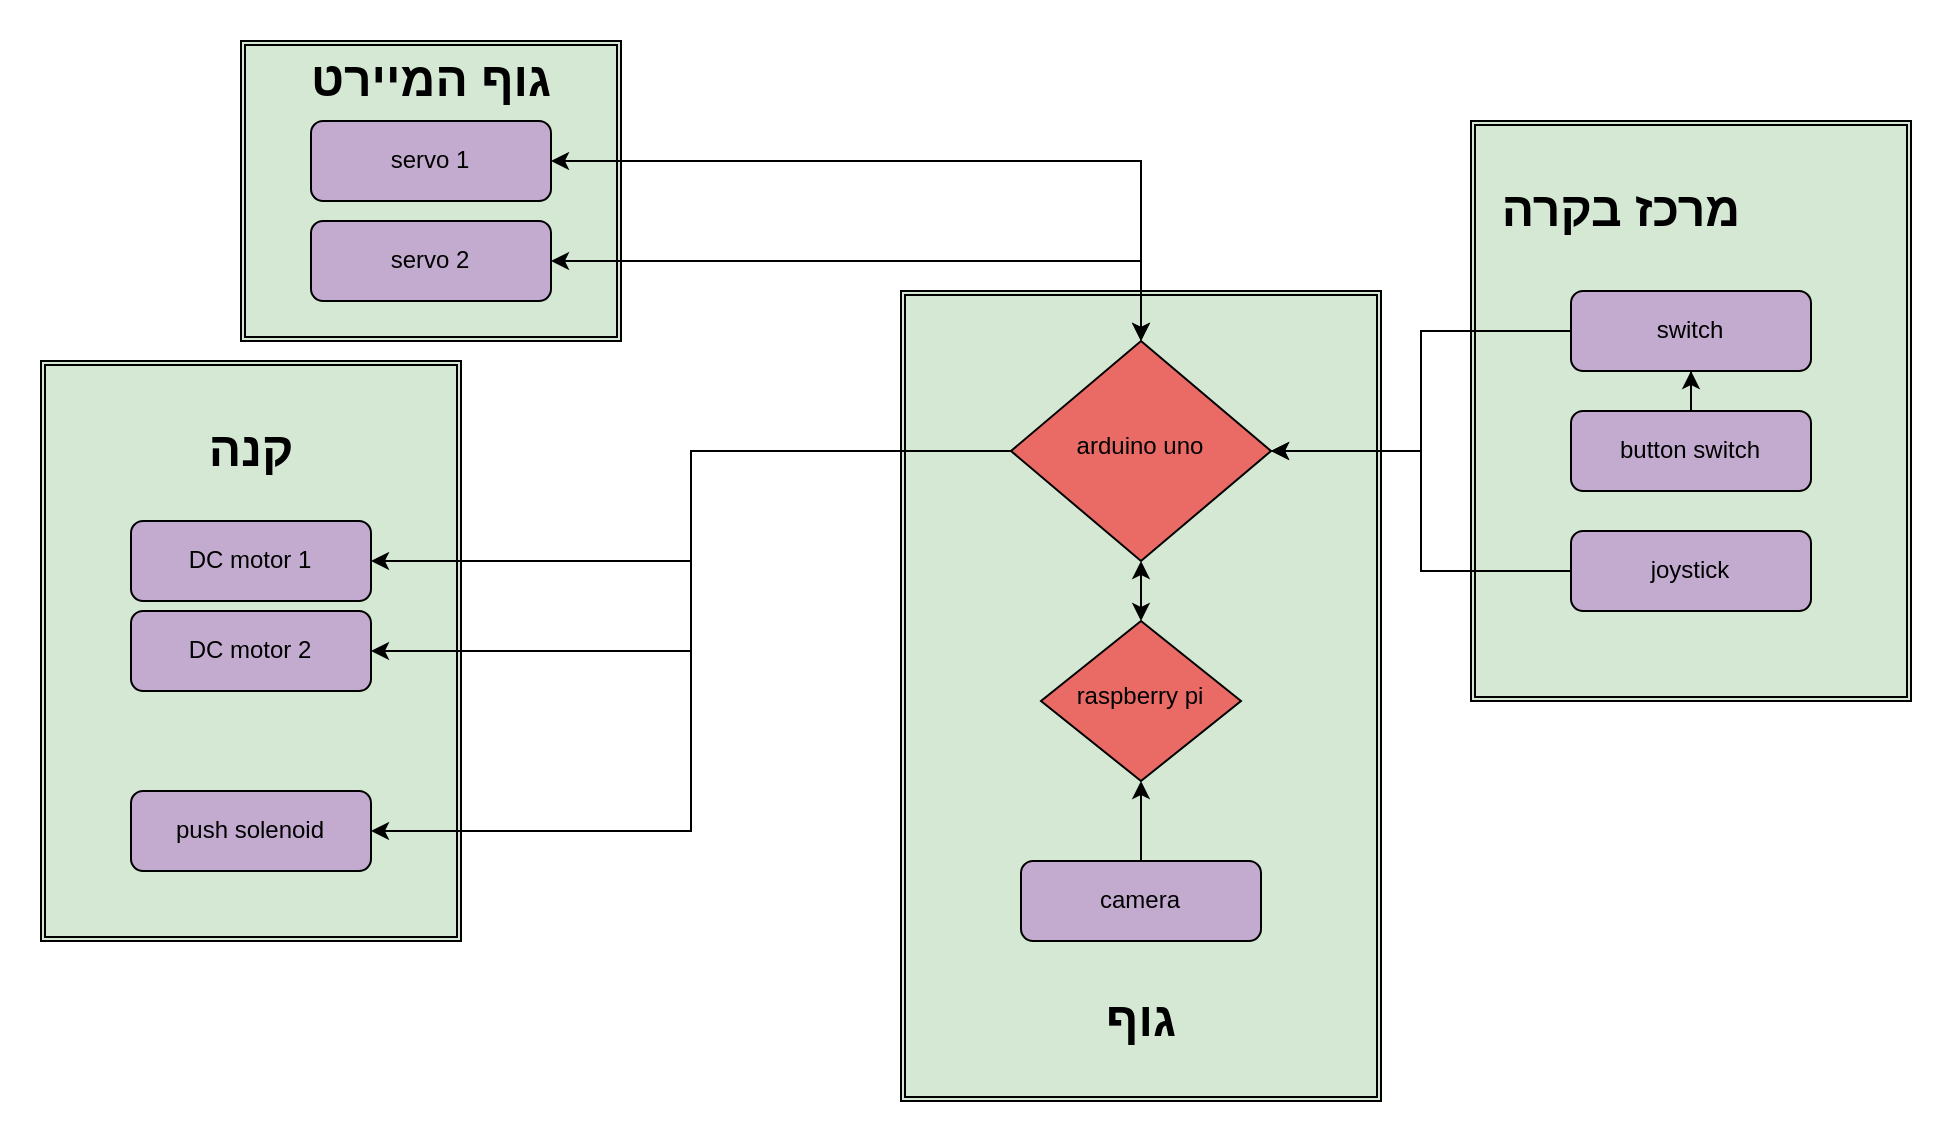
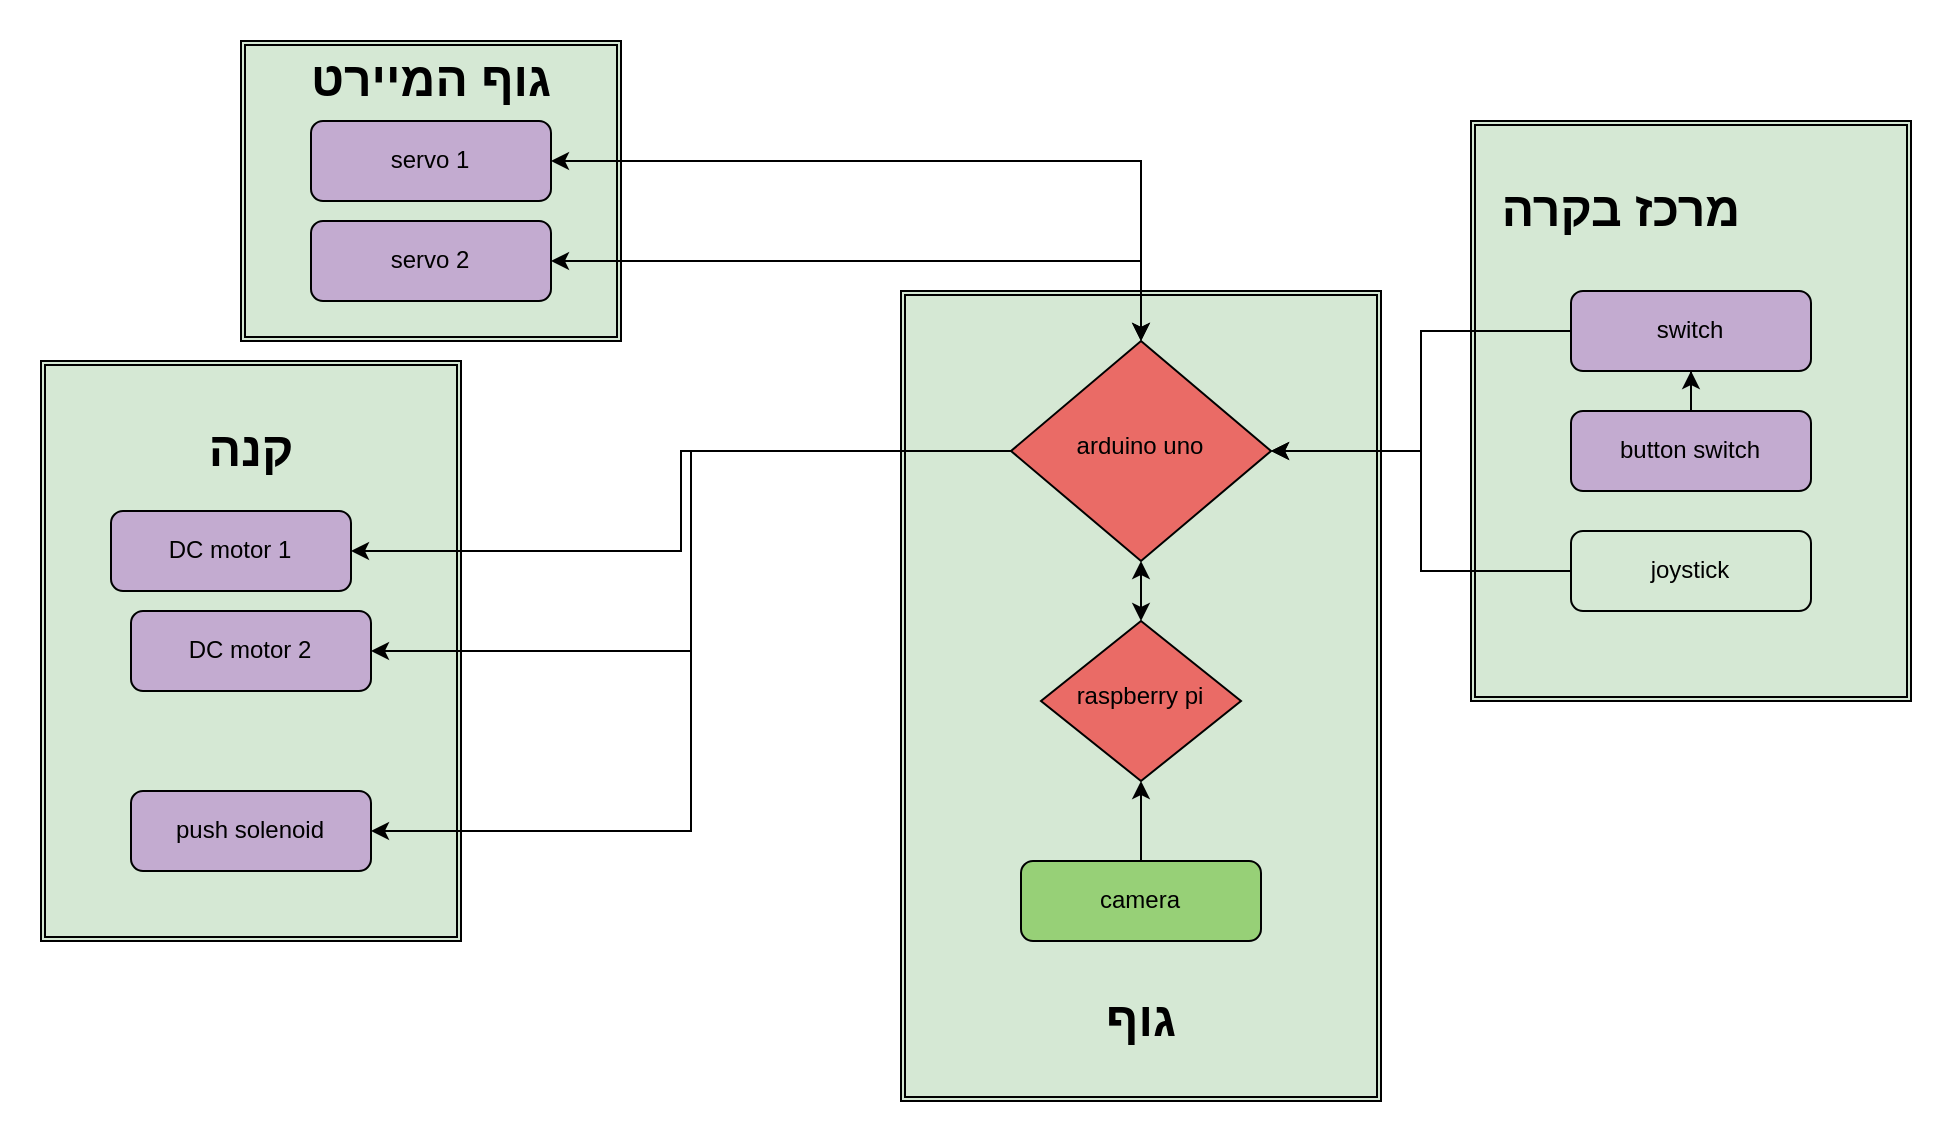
(251, 561) -> (231, 551)
(1691, 571) -> (1691, 571)
(1141, 901) -> (1141, 901)
